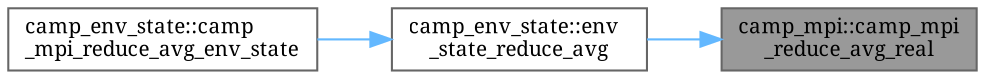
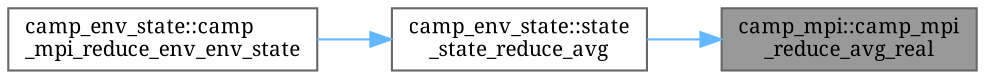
(163, 39) -> (163, 39)
(519, 39) -> (519, 39)
